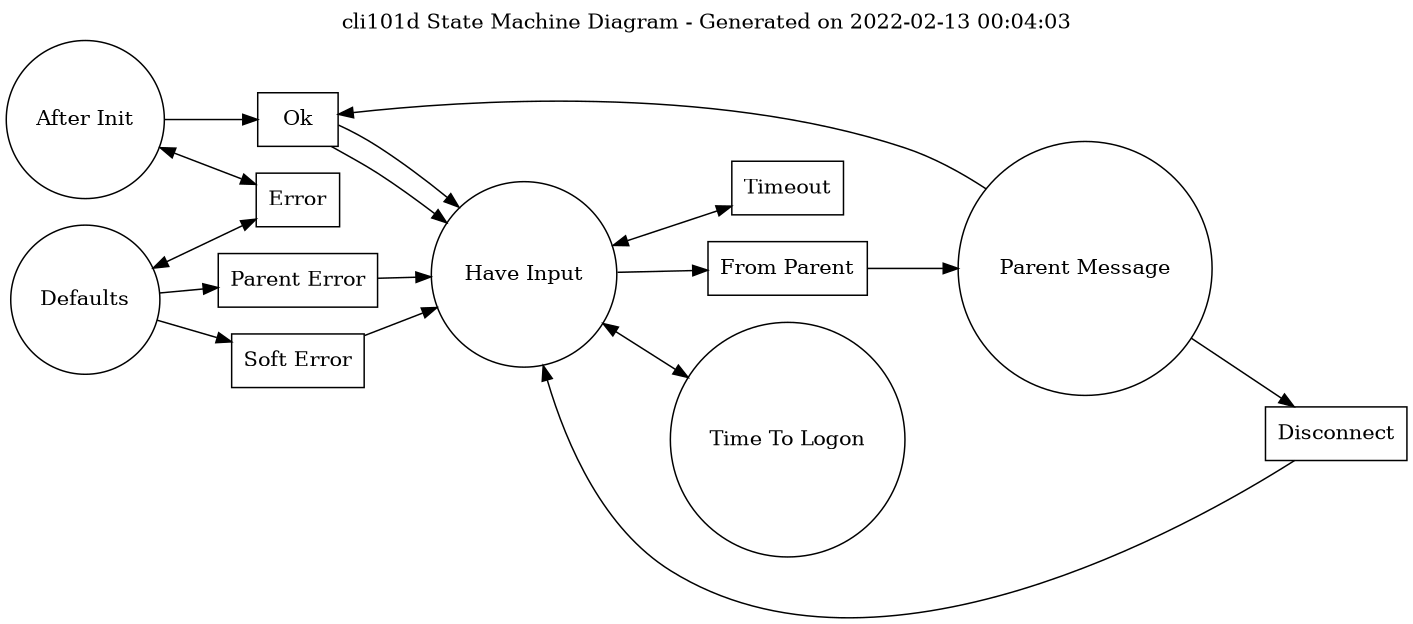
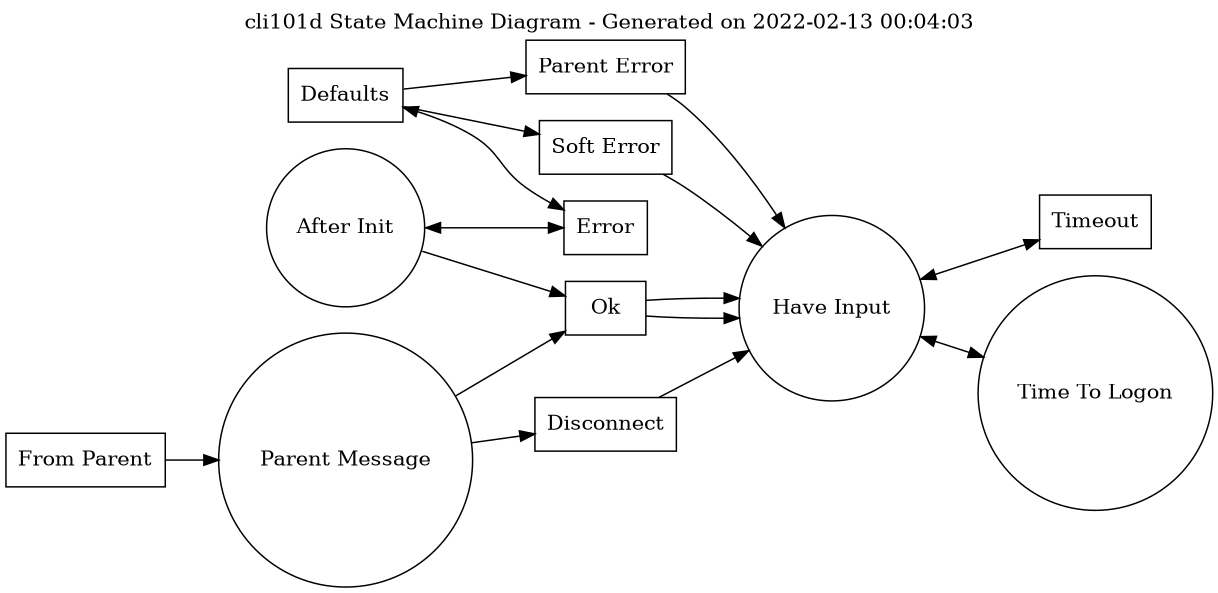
(655, 271) -> none
(85, 300) -> (346, 95)
